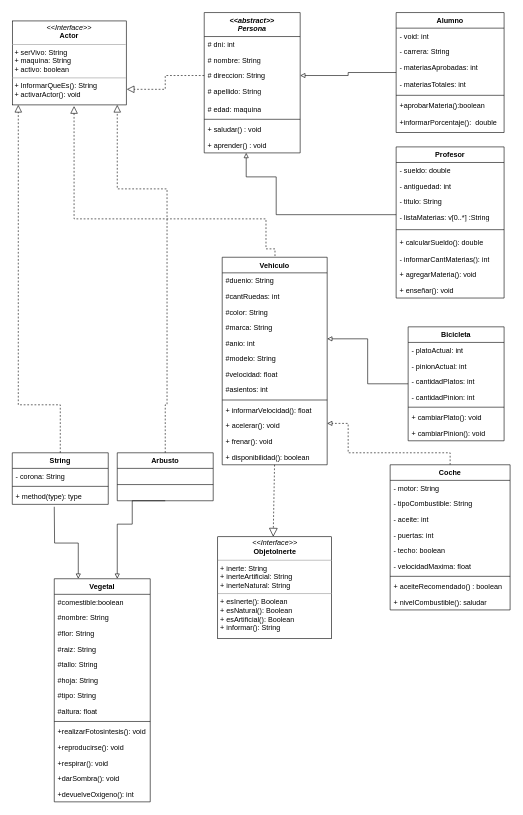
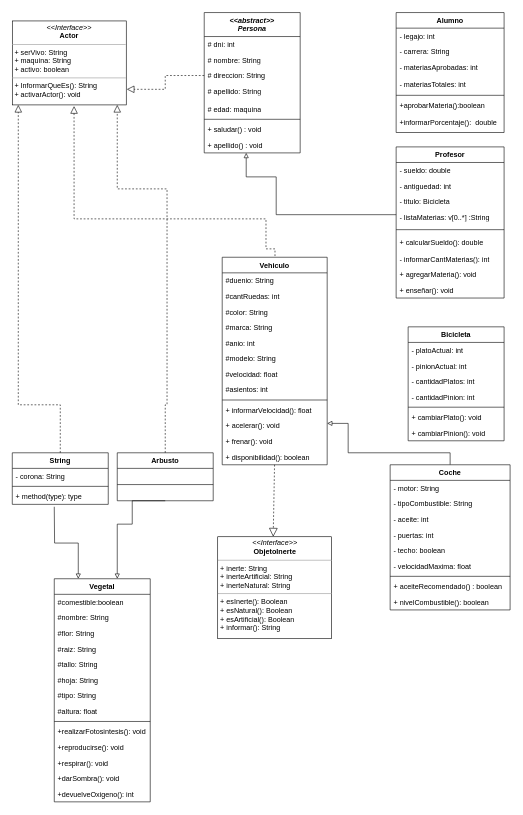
(417, 36) -> (421, 36)
(348, 72) -> none
(241, 145) -> (238, 145)
(427, 202) -> (431, 202)
(368, 363) -> none
(382, 453) -> (382, 453)
(445, 602) -> (445, 602)
